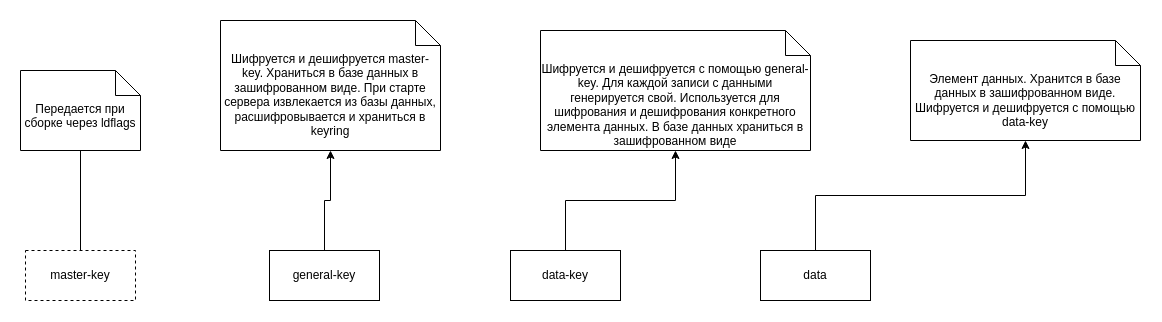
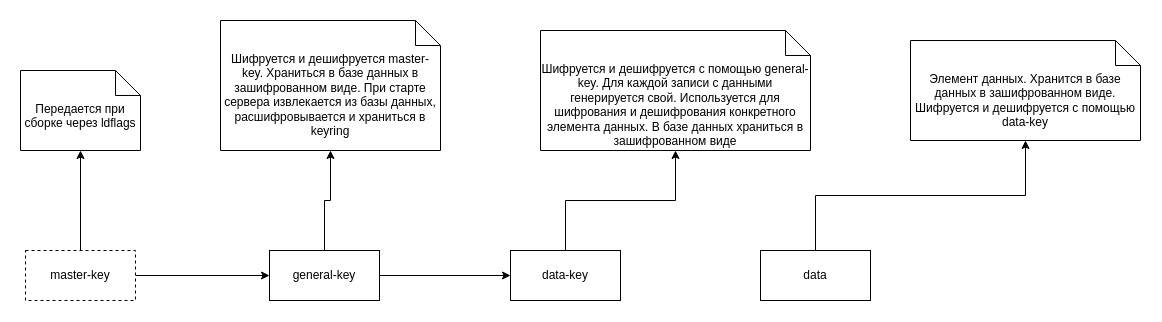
(81, 156) -> (81, 158)
none -> (199, 276)
none -> (442, 276)
